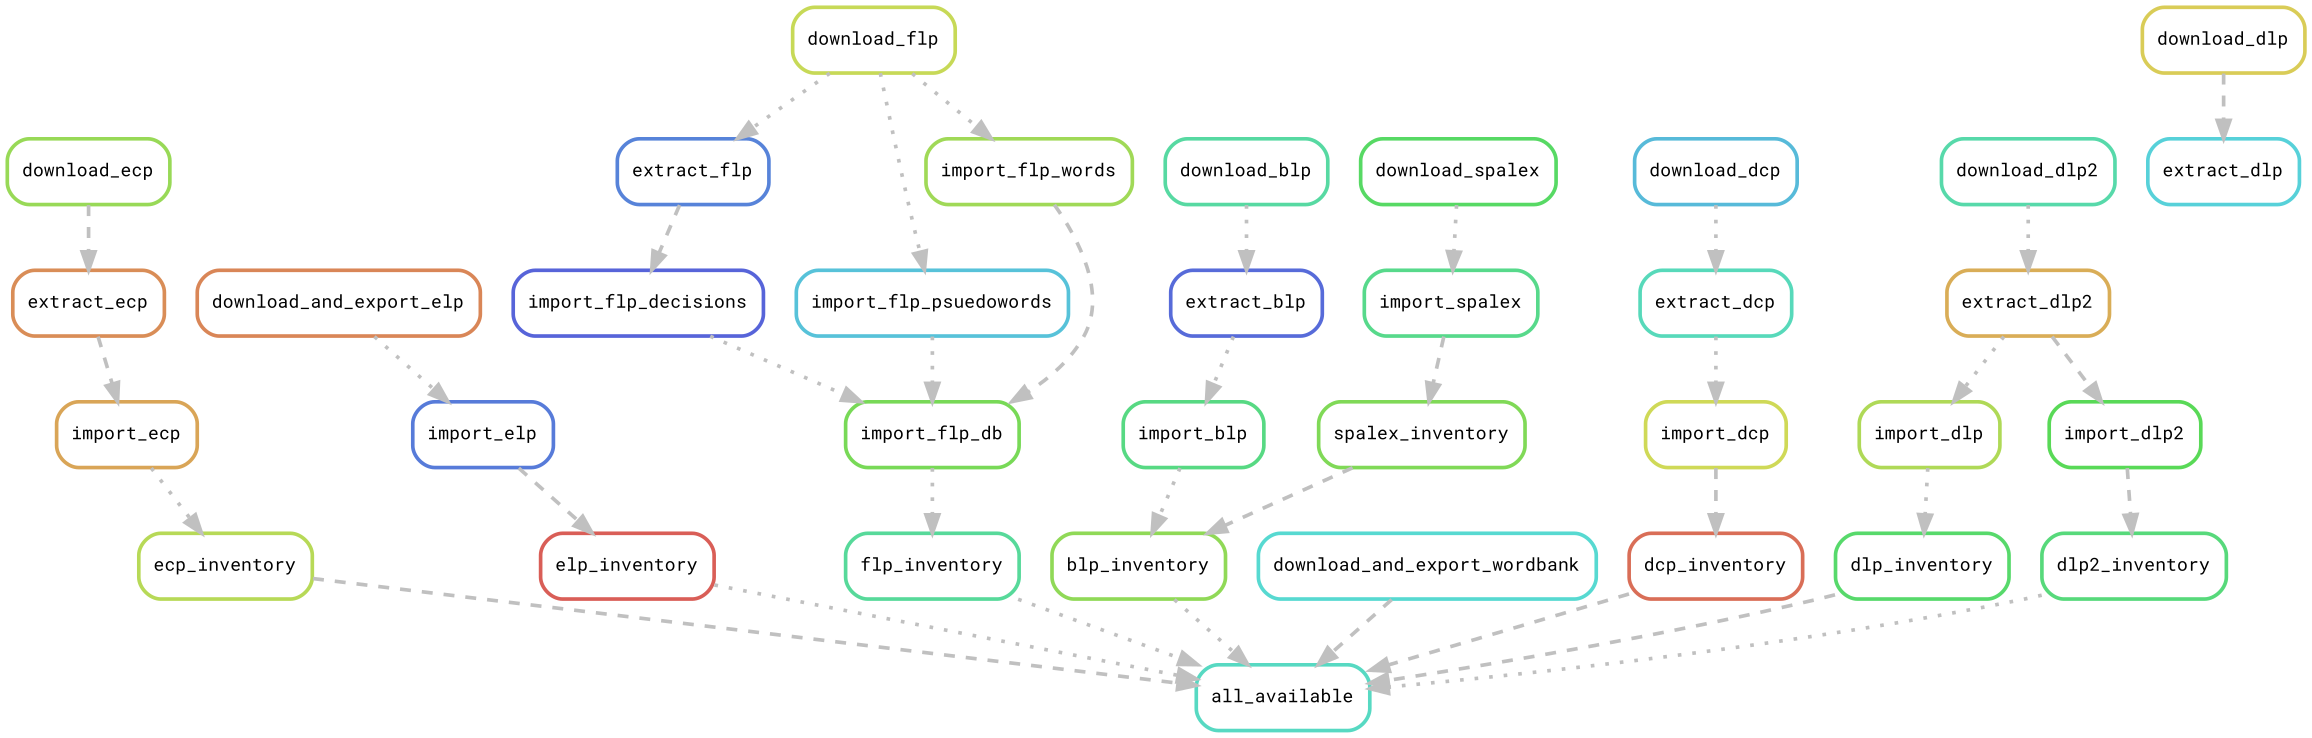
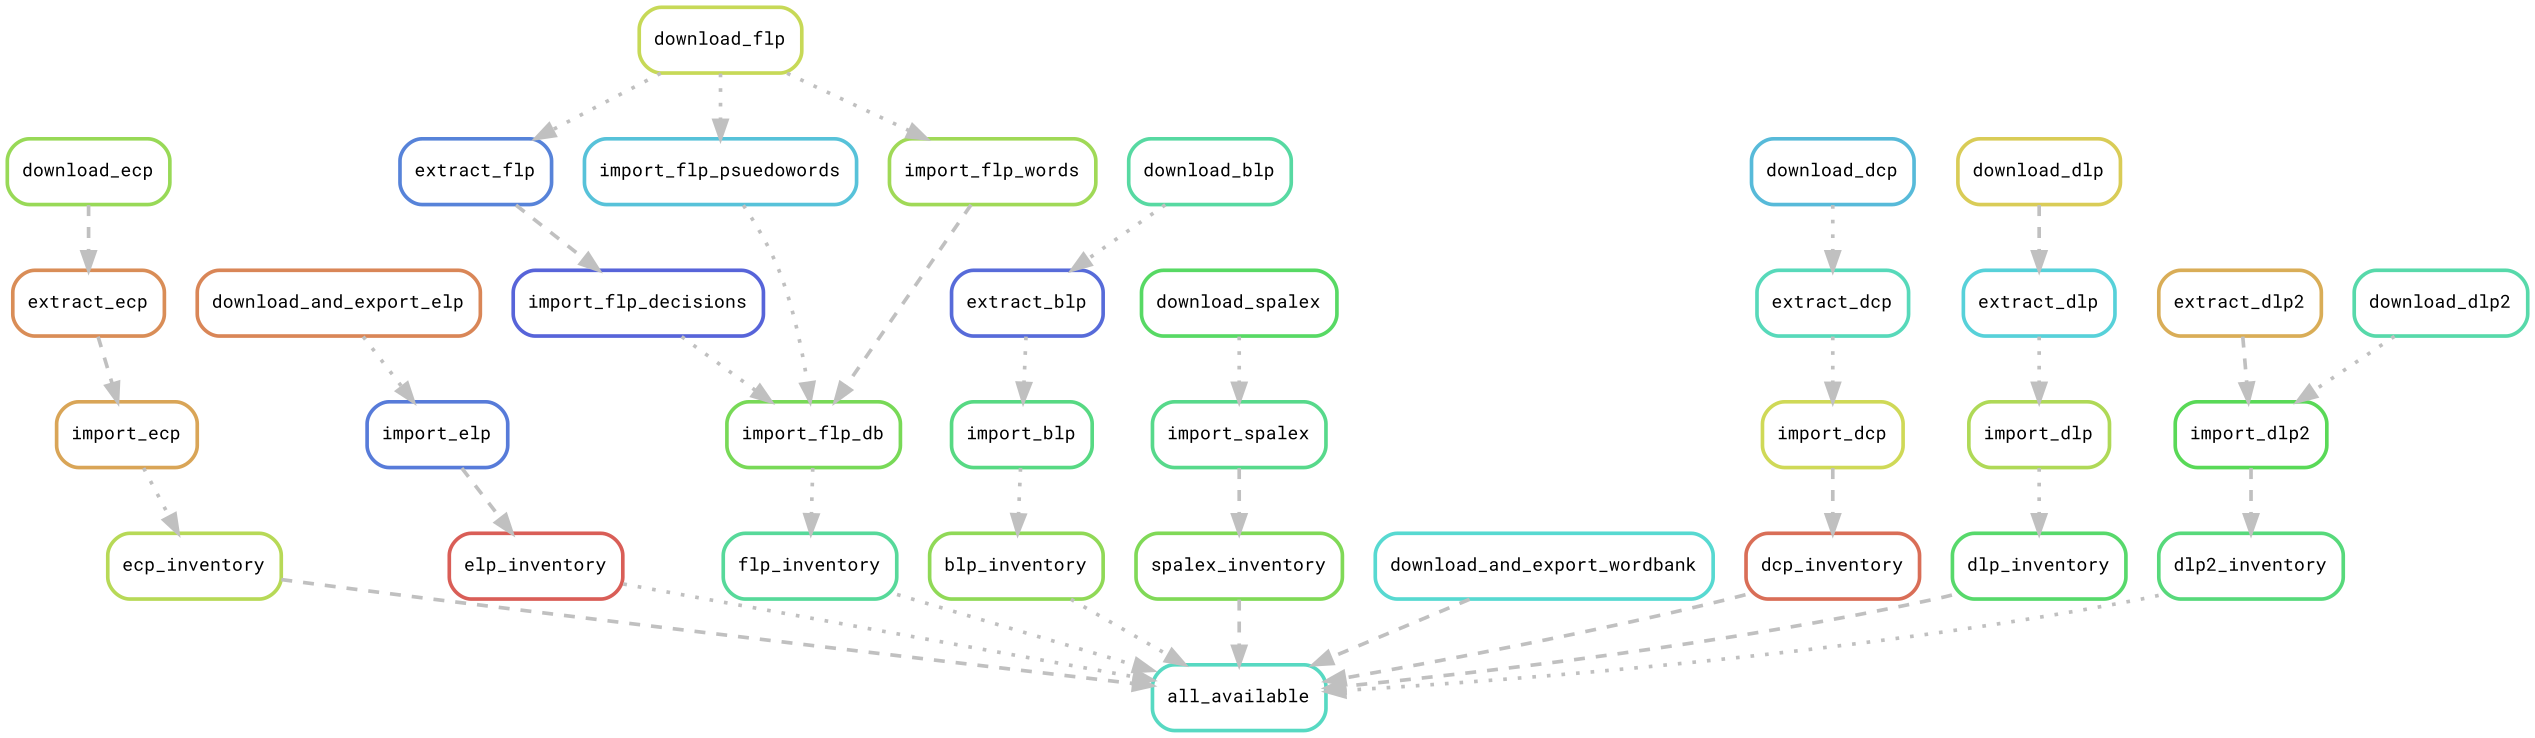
(2028, 228) -> (2354, 364)
(1984, 362) -> (2039, 360)
(1289, 497) -> (1239, 623)
